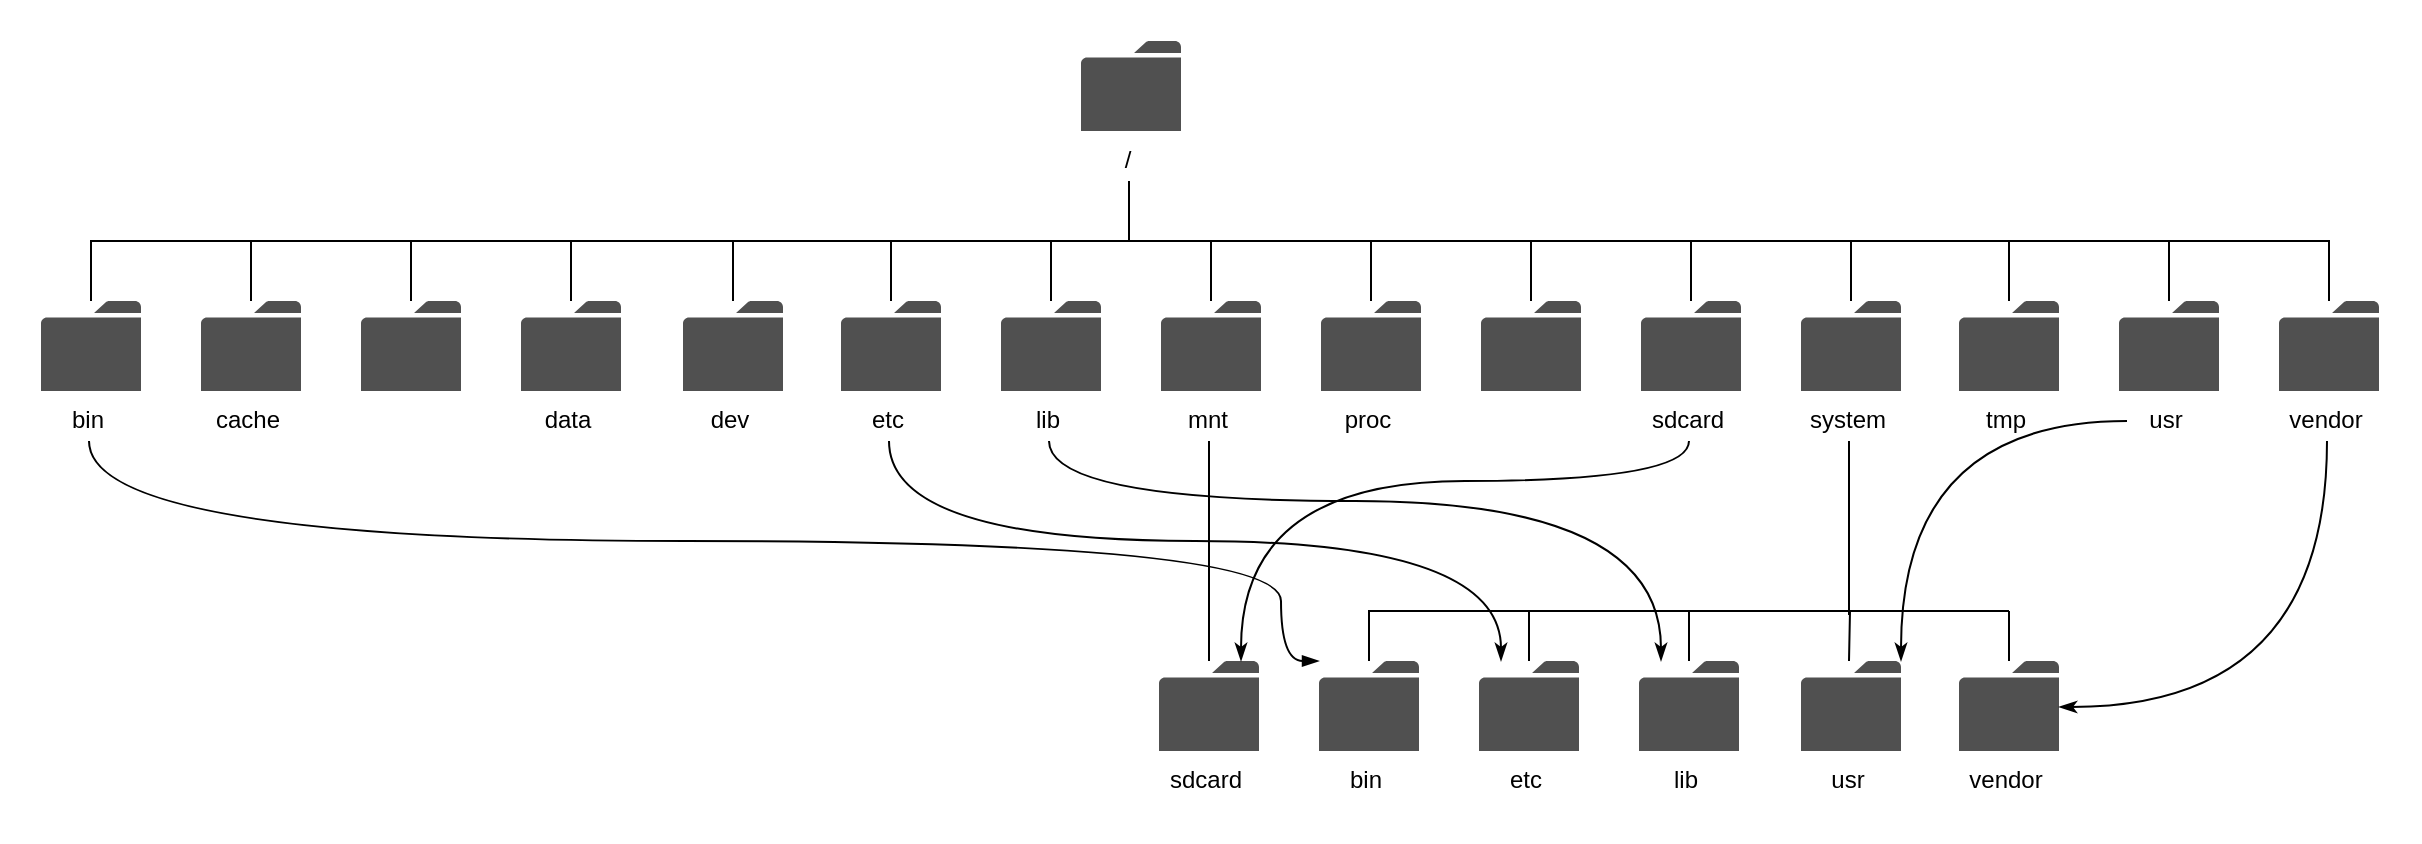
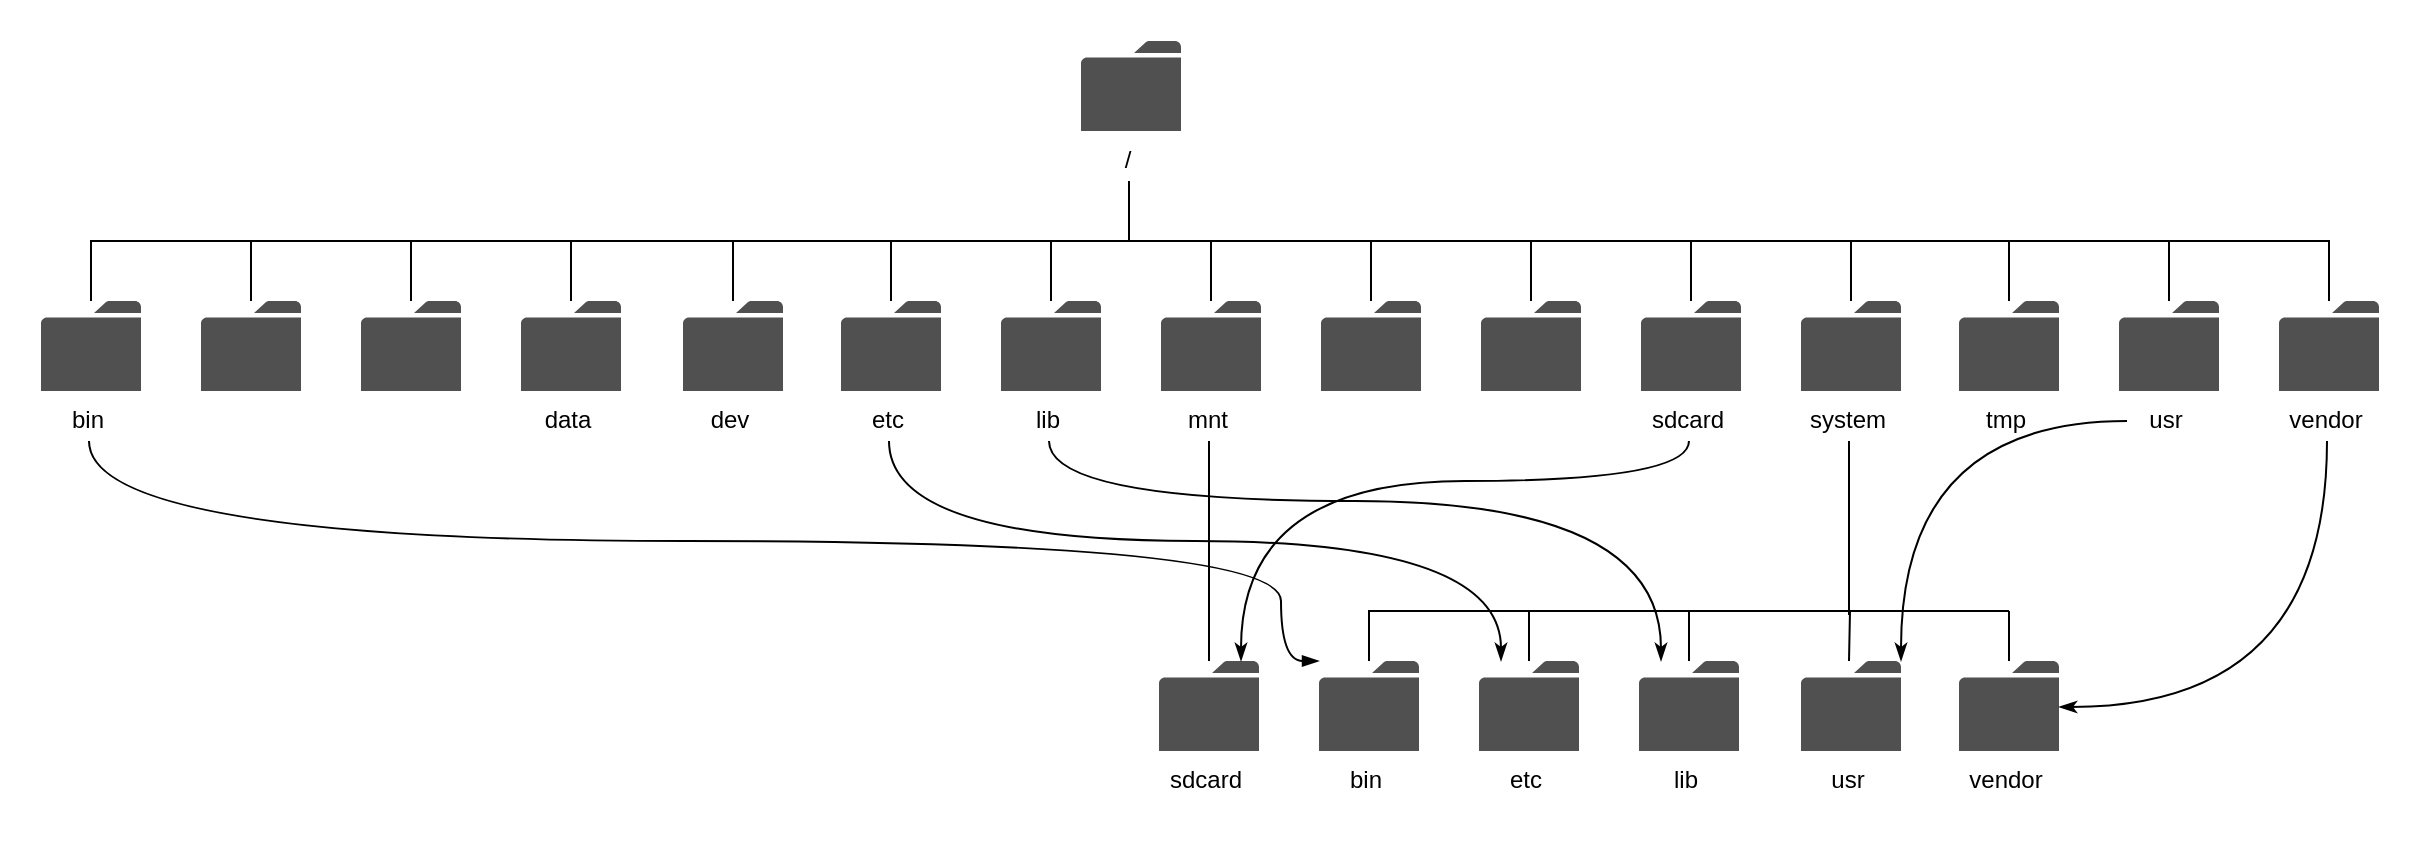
(249, 421) -> none
(1369, 421) -> none
